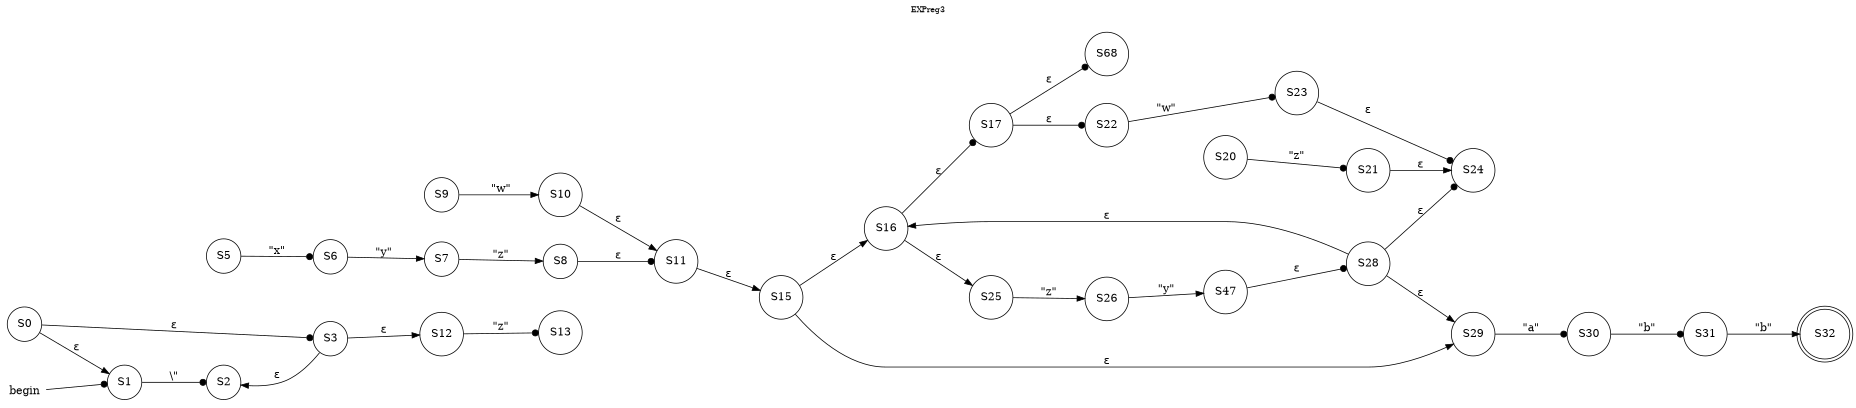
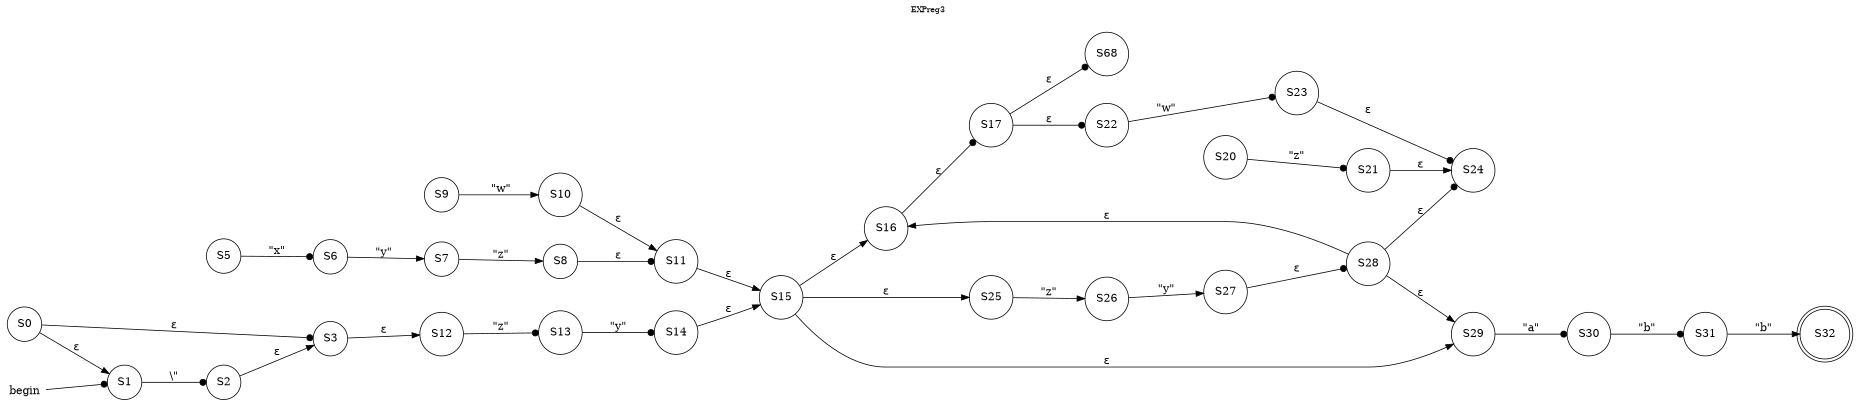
(935, 261) -> (882, 297)
(1226, 292) -> (1226, 292)
none -> (676, 333)
(289, 379) -> (273, 362)
